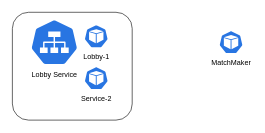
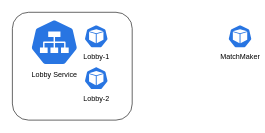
(231, 42) -> (240, 36)
(97, 99) -> (97, 99)
